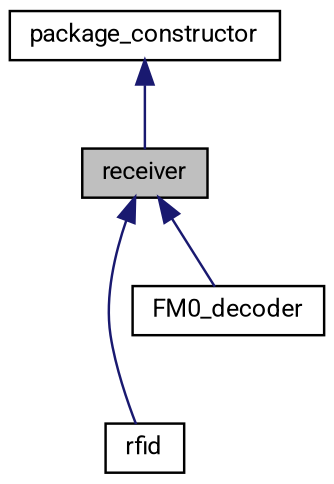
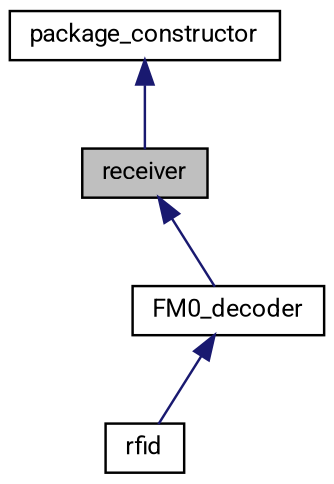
(109, 323) -> (180, 390)
